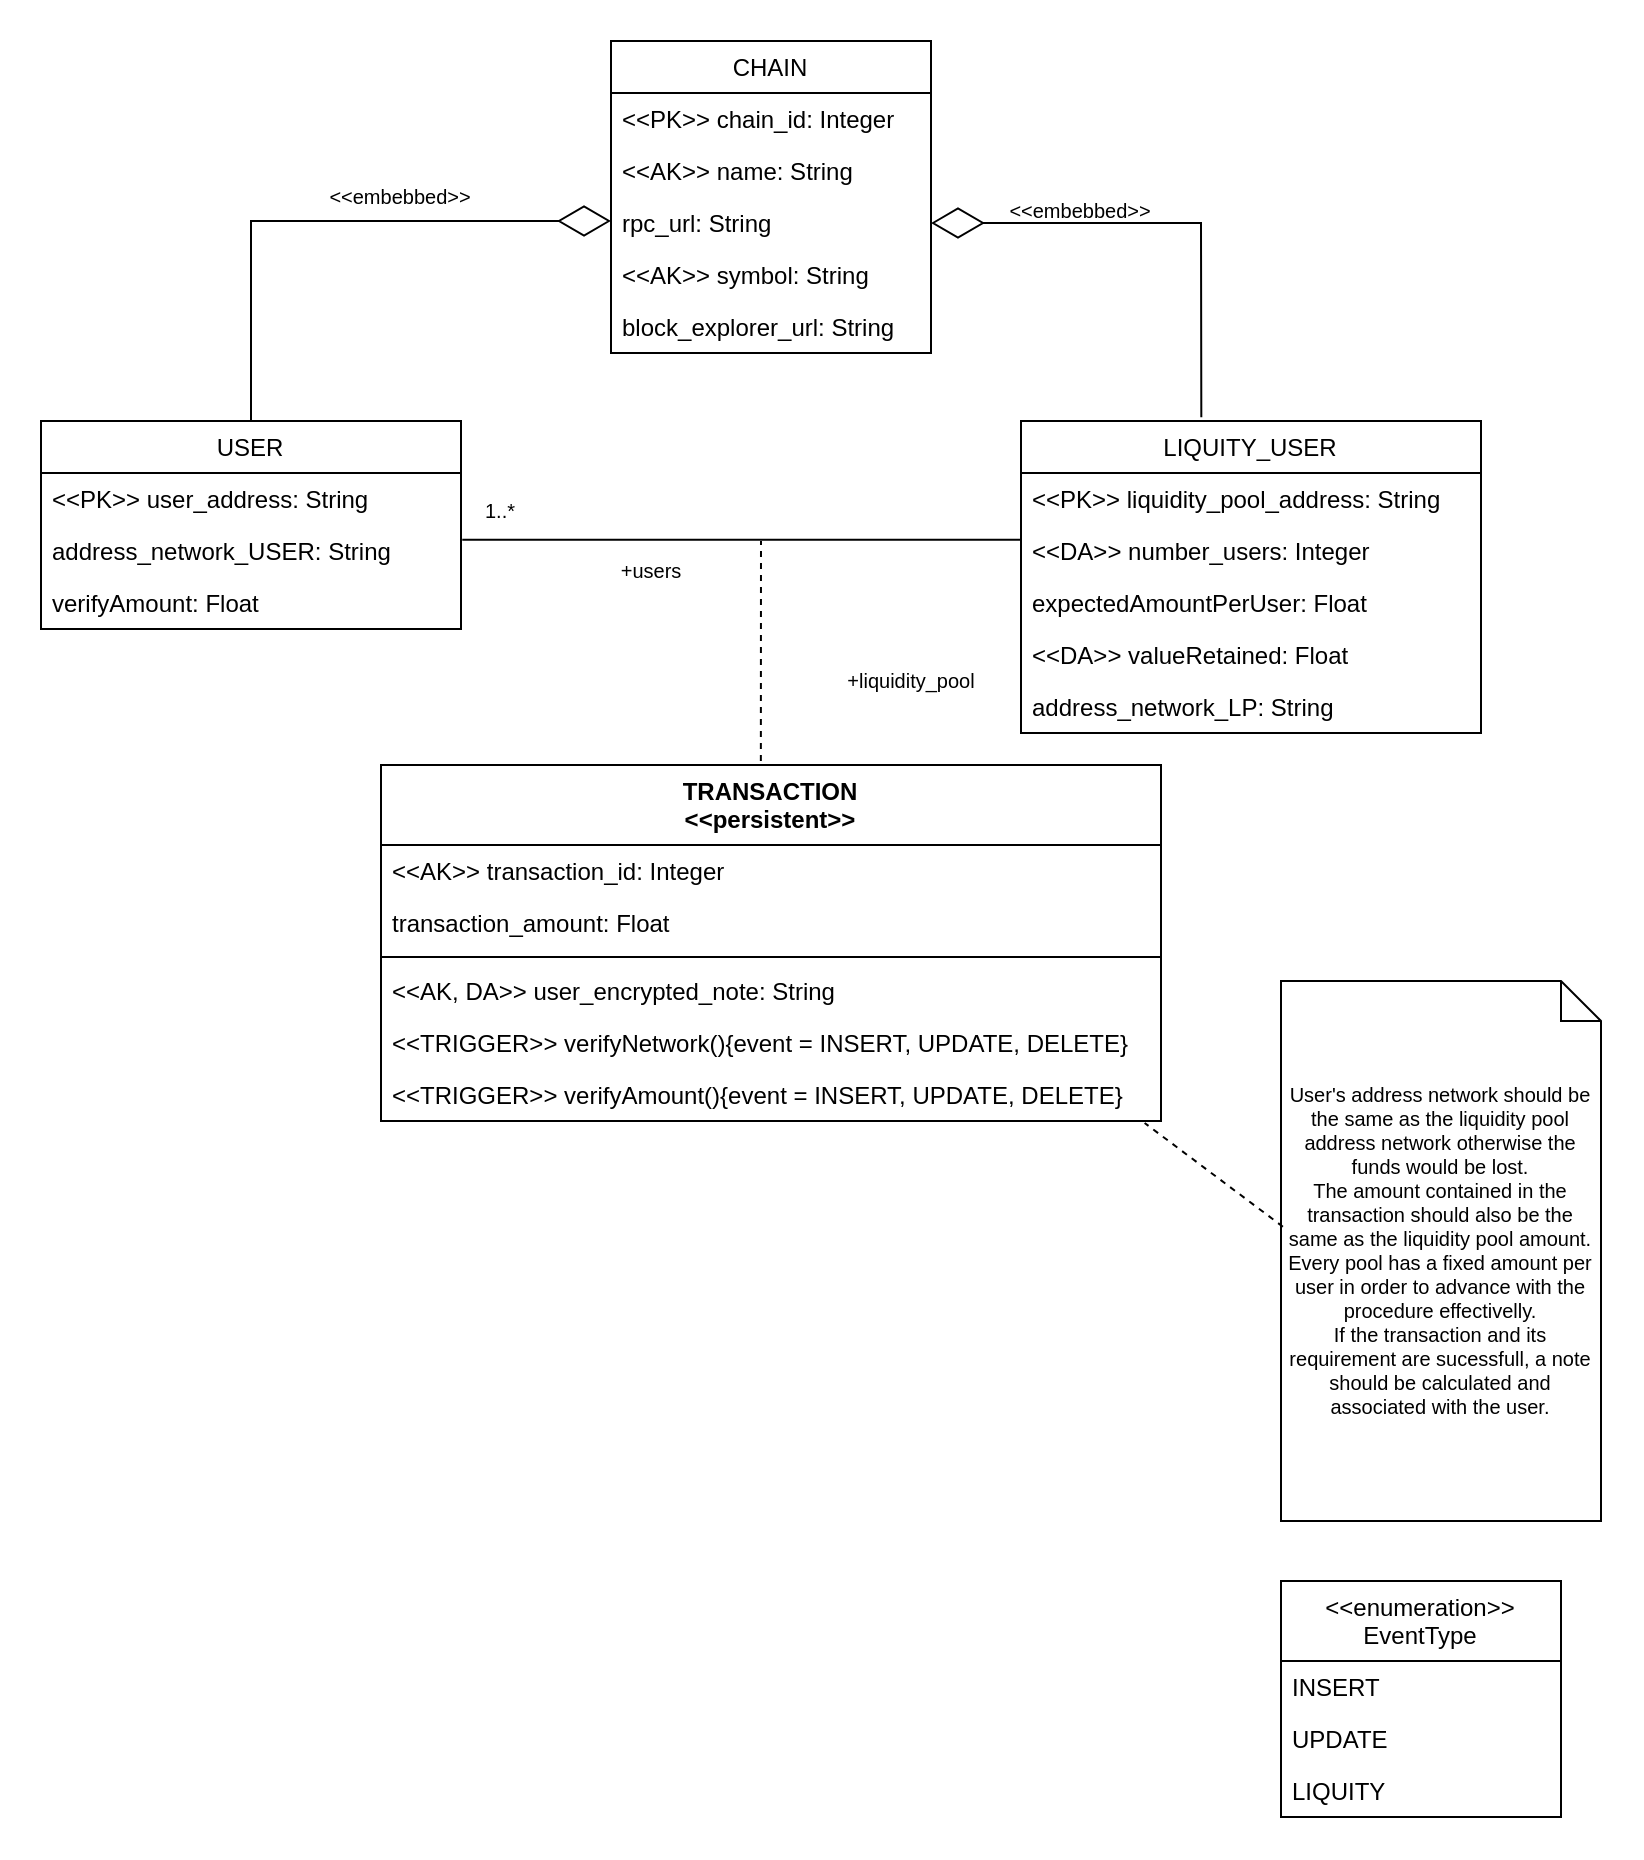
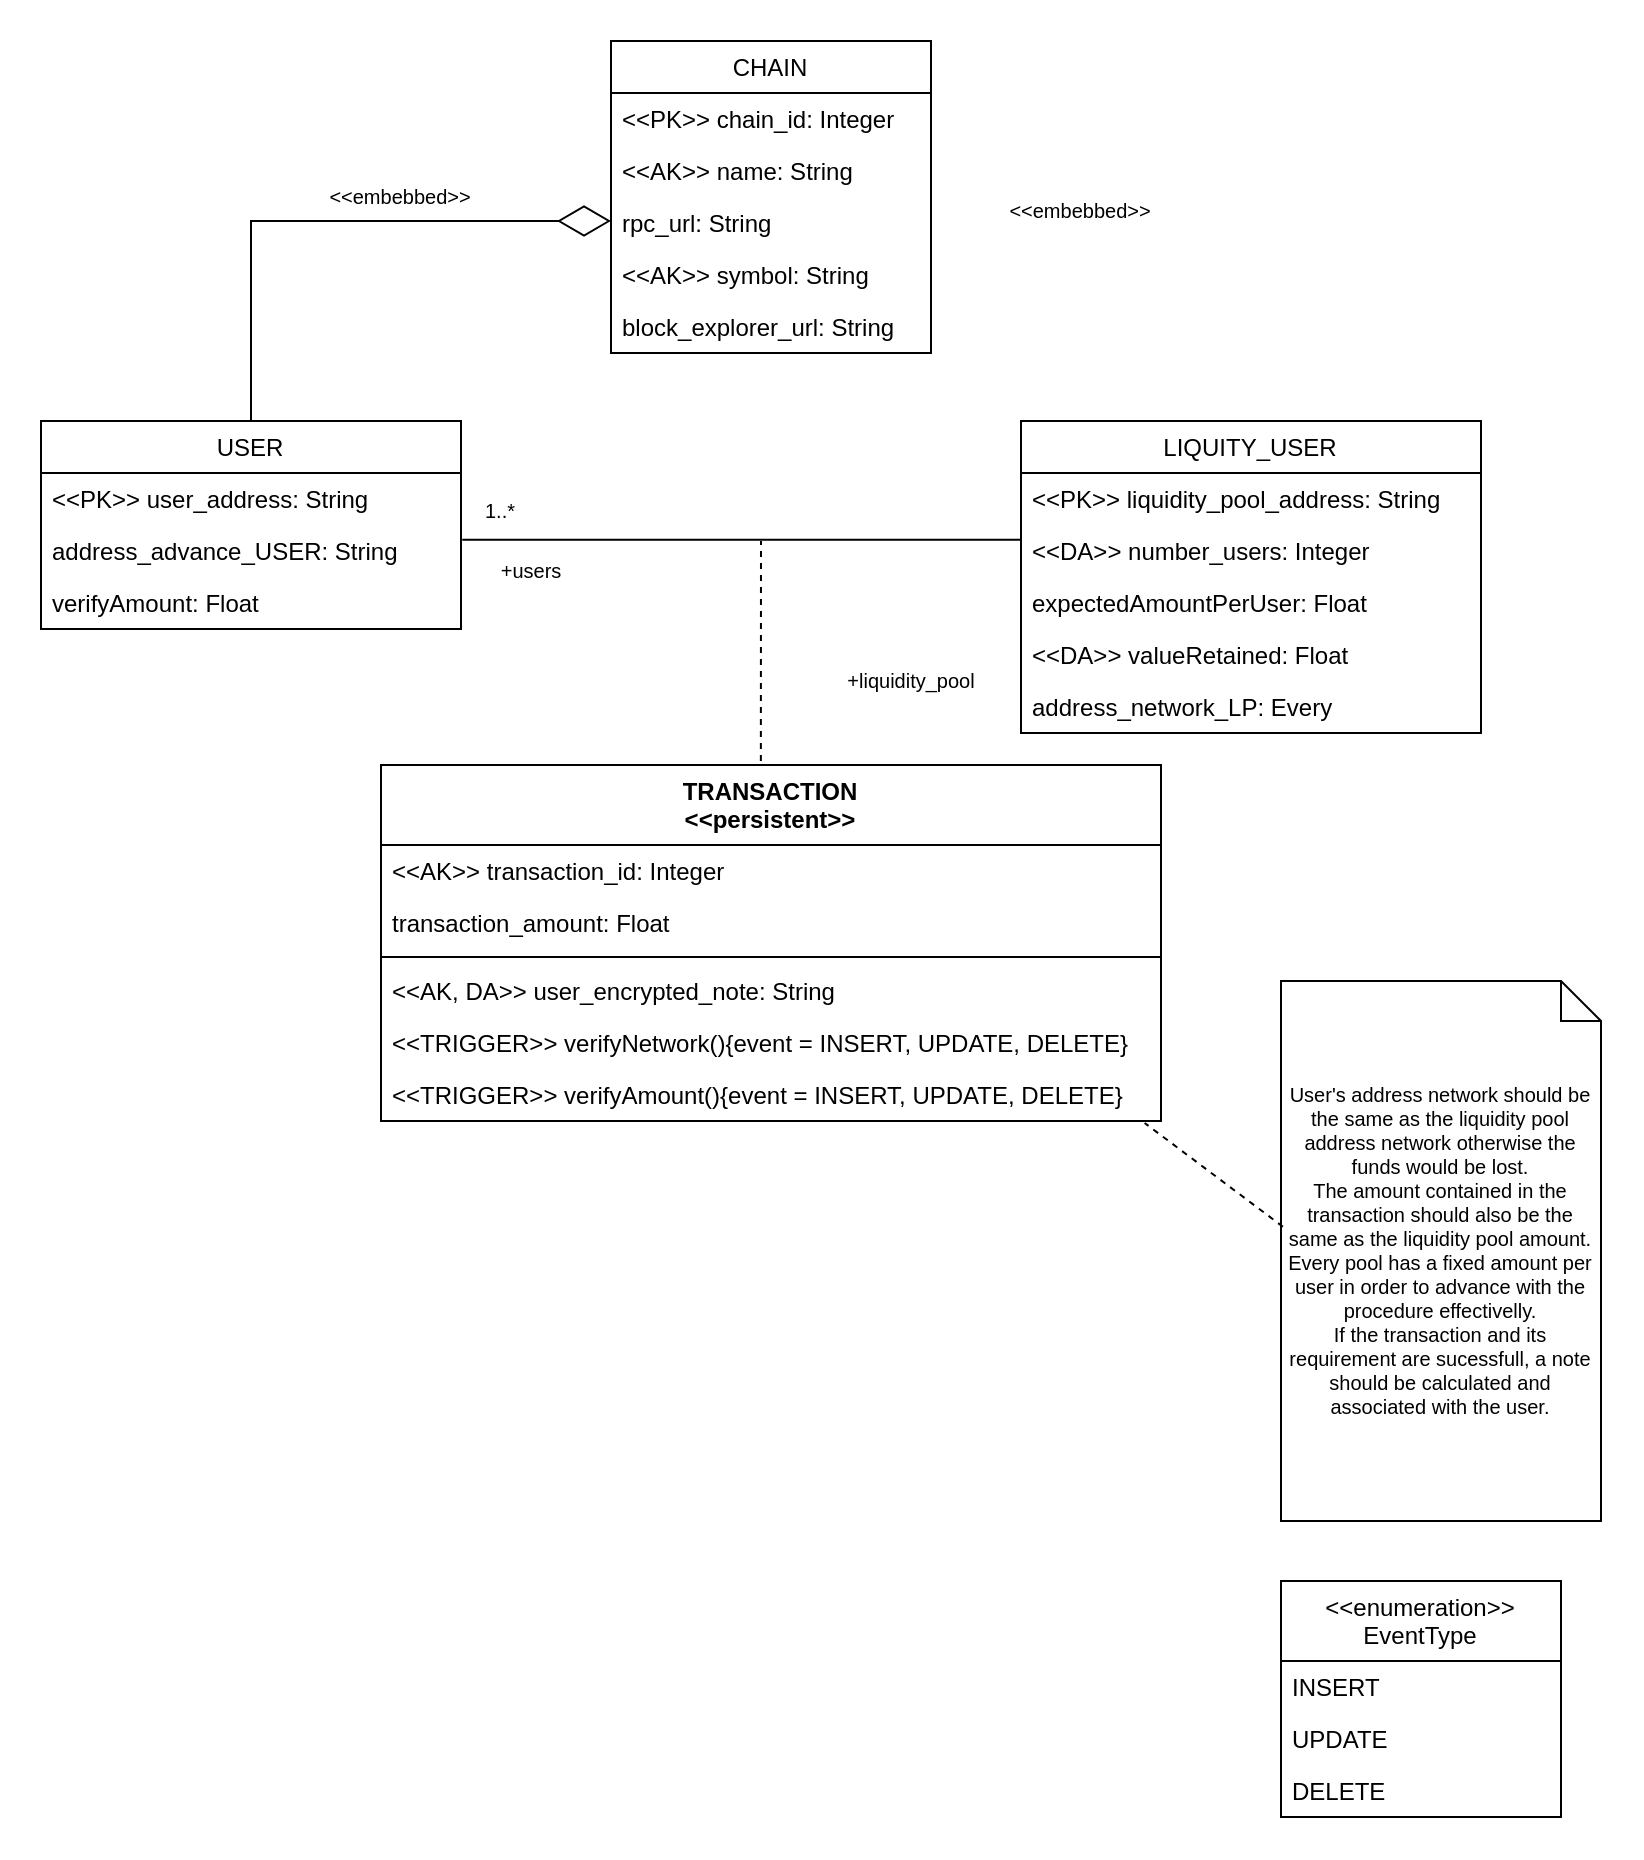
(1189, 223) -> none
(231, 552) -> (231, 552)
(651, 571) -> (531, 571)
(1197, 708) -> (1194, 708)
(1339, 1792) -> (1332, 1792)
